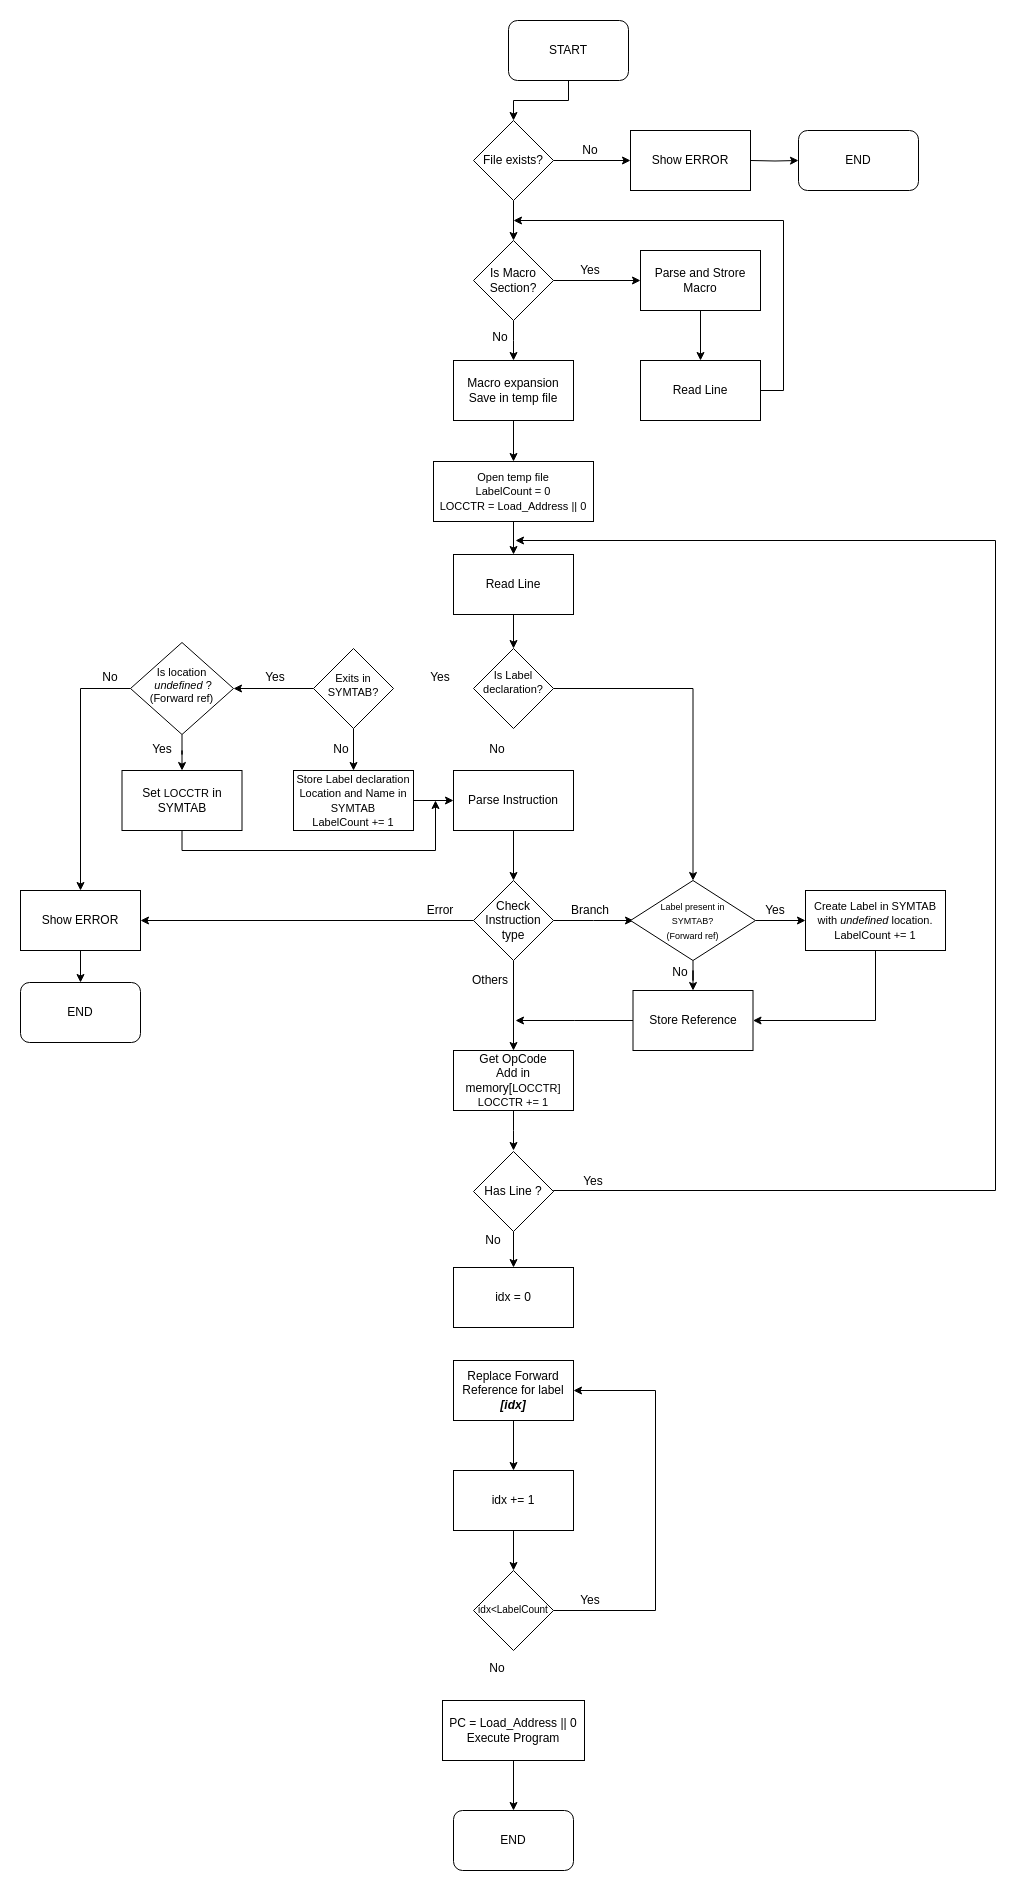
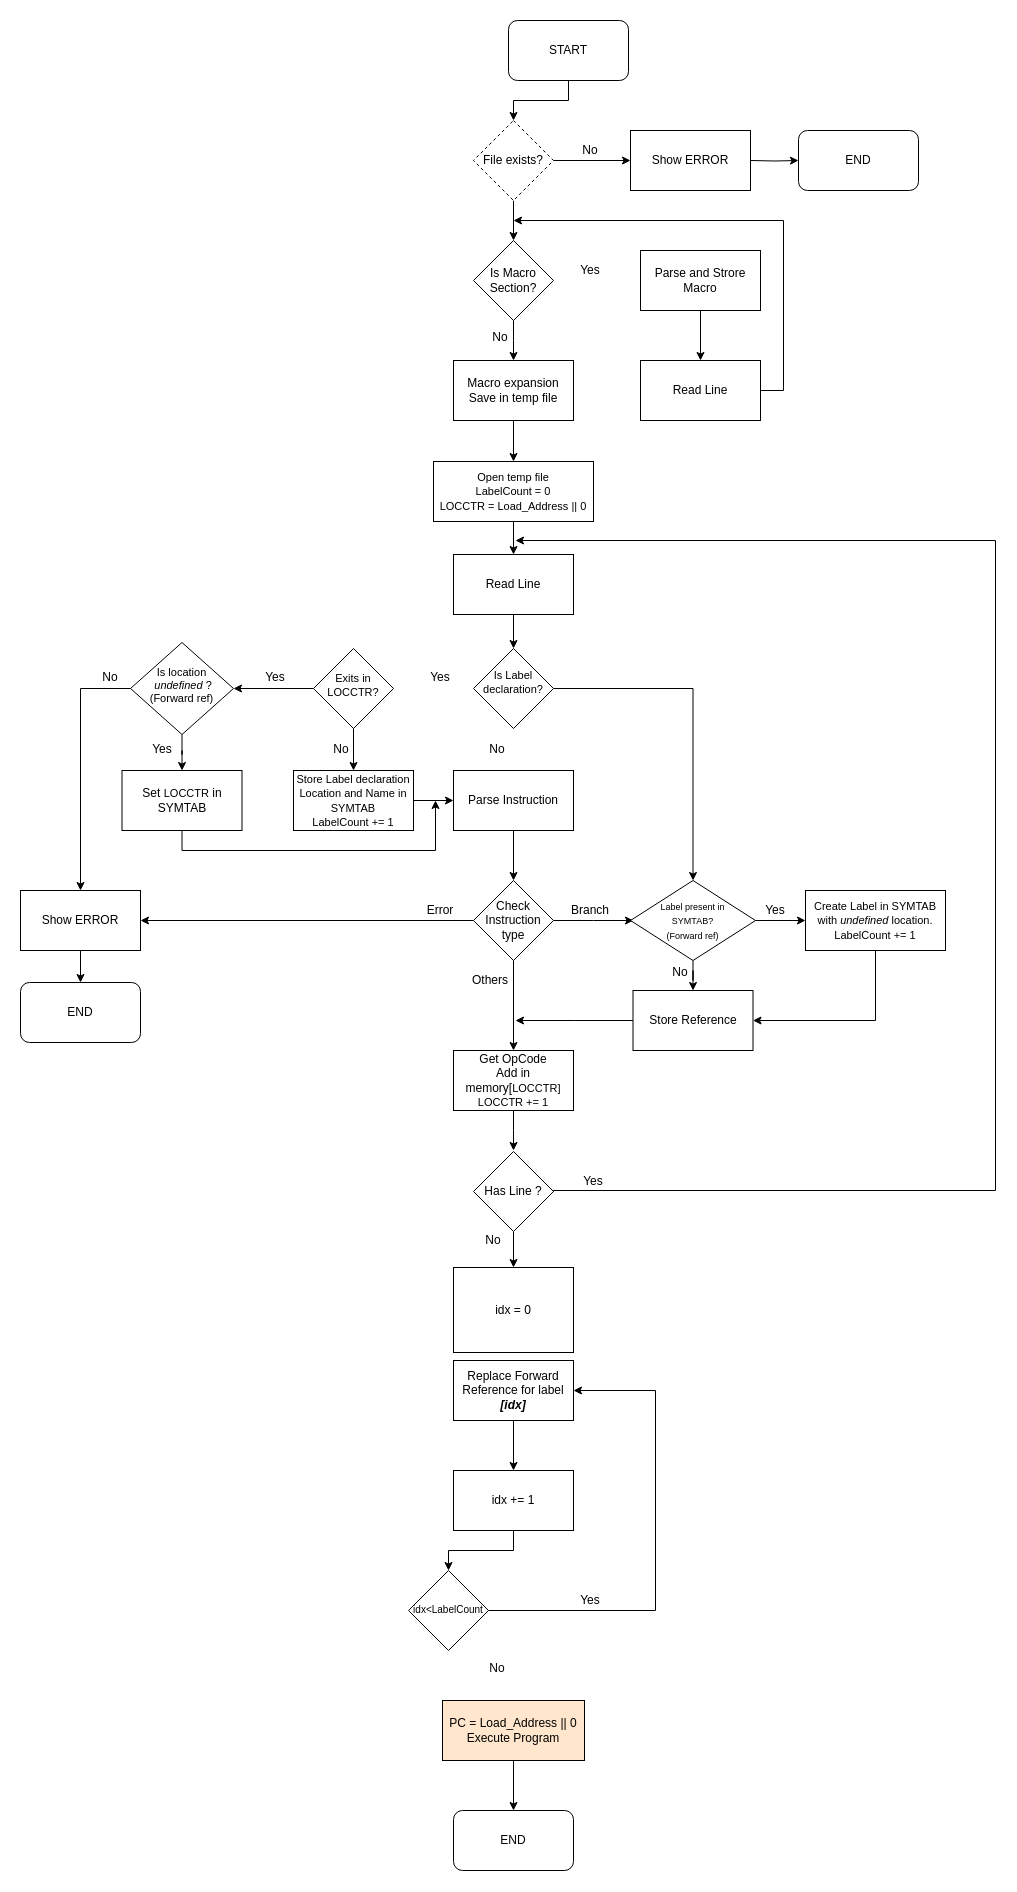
(514, 161) -> (514, 161)
(594, 281) -> none
(354, 686) -> (354, 686)
(514, 1298) -> (514, 1310)
(514, 1611) -> (449, 1611)
(514, 1731) -> (514, 1731)
